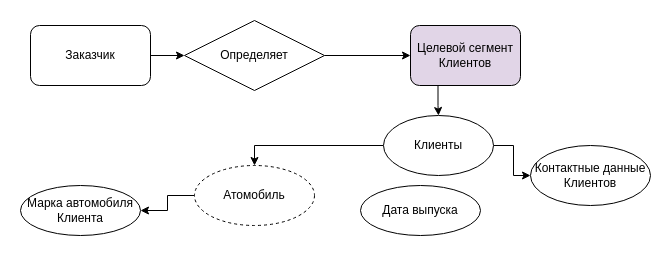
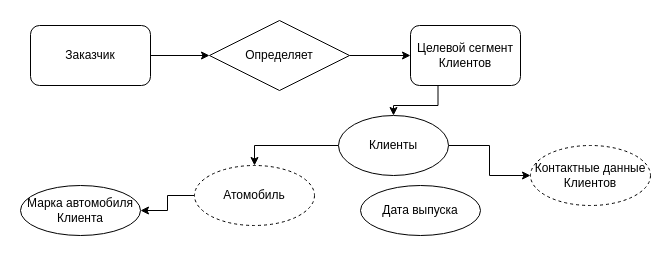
(255, 56) -> (280, 56)
(466, 56) -> (466, 56)
(439, 146) -> (394, 146)
(591, 176) -> (591, 176)
